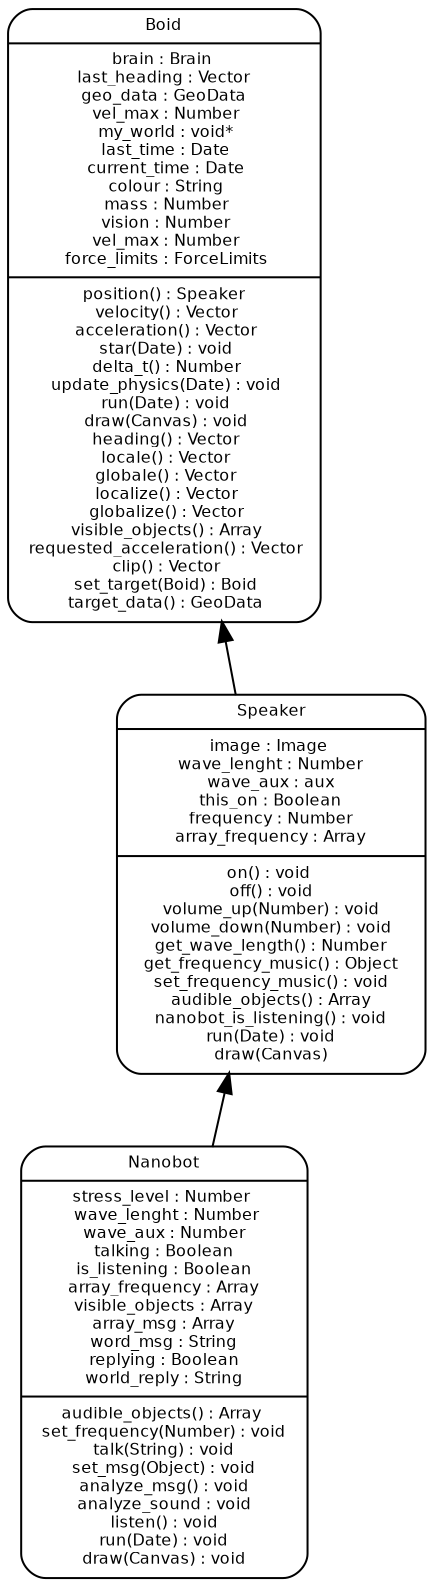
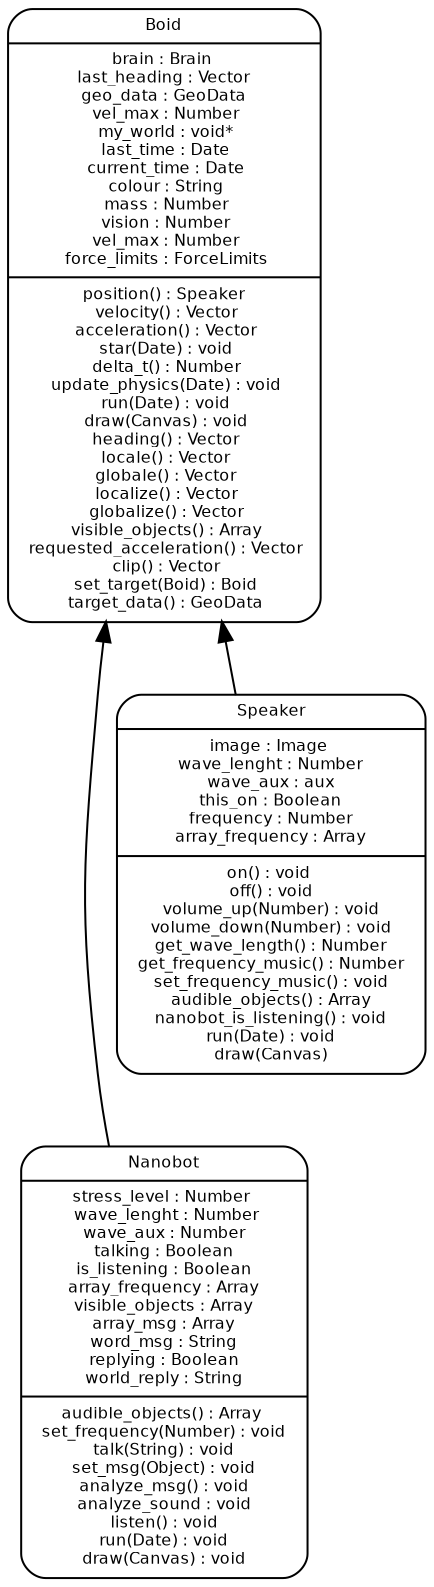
(271, 964) -> (271, 964)
(219, 1120) -> (85, 895)
